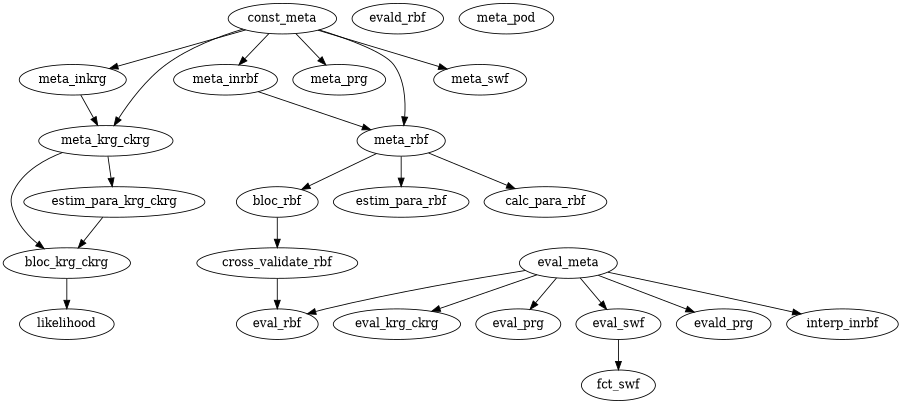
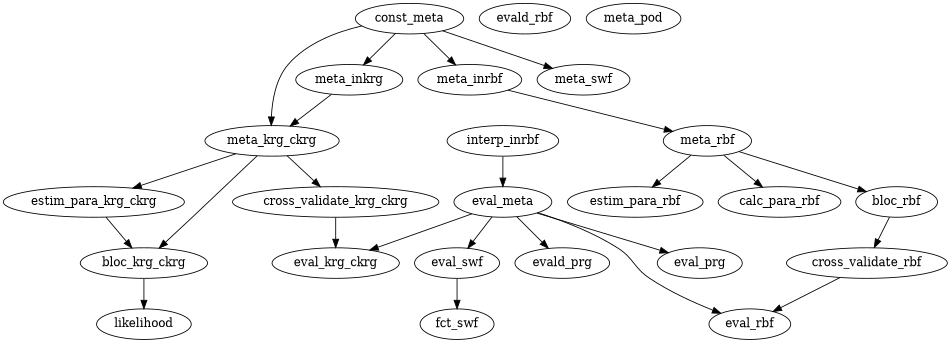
(383, 56) -> none
(339, 80) -> none
none -> (336, 202)
(700, 292) -> (503, 167)
